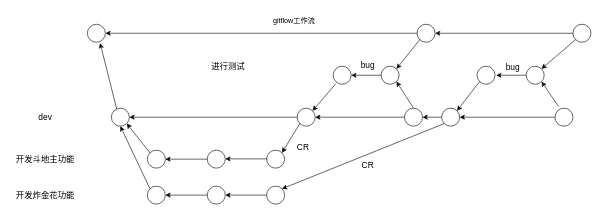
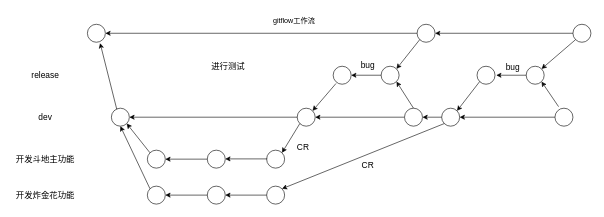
none -> (45, 75)
